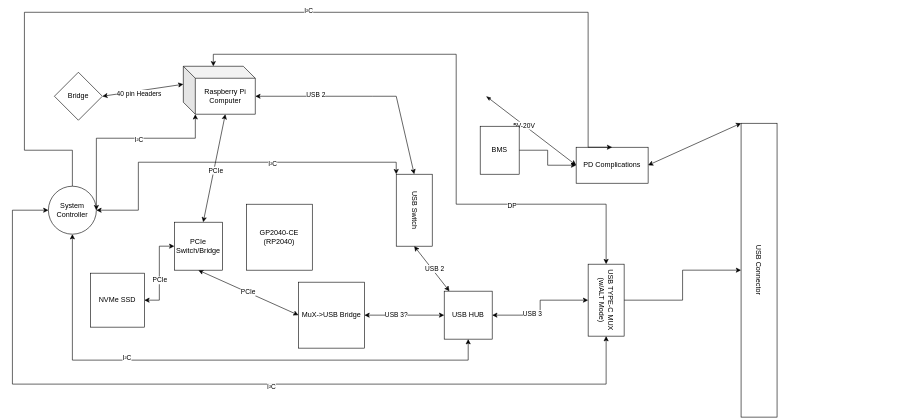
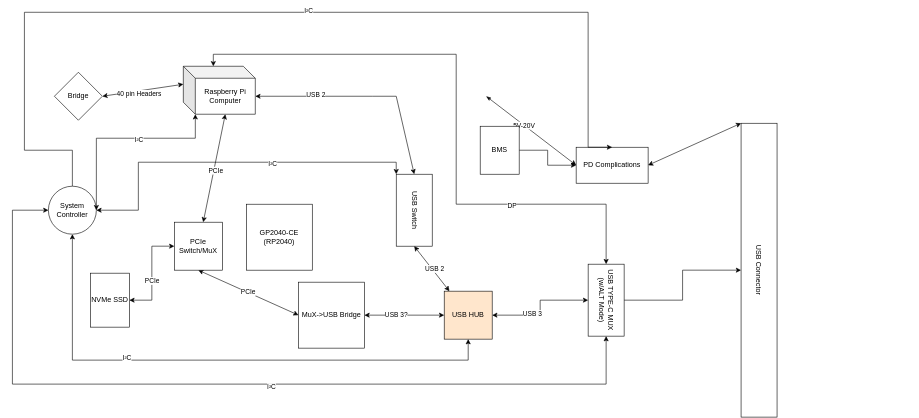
(198, 246) -> (198, 246)
(117, 300) -> (110, 300)
(468, 315) -> (468, 315)
